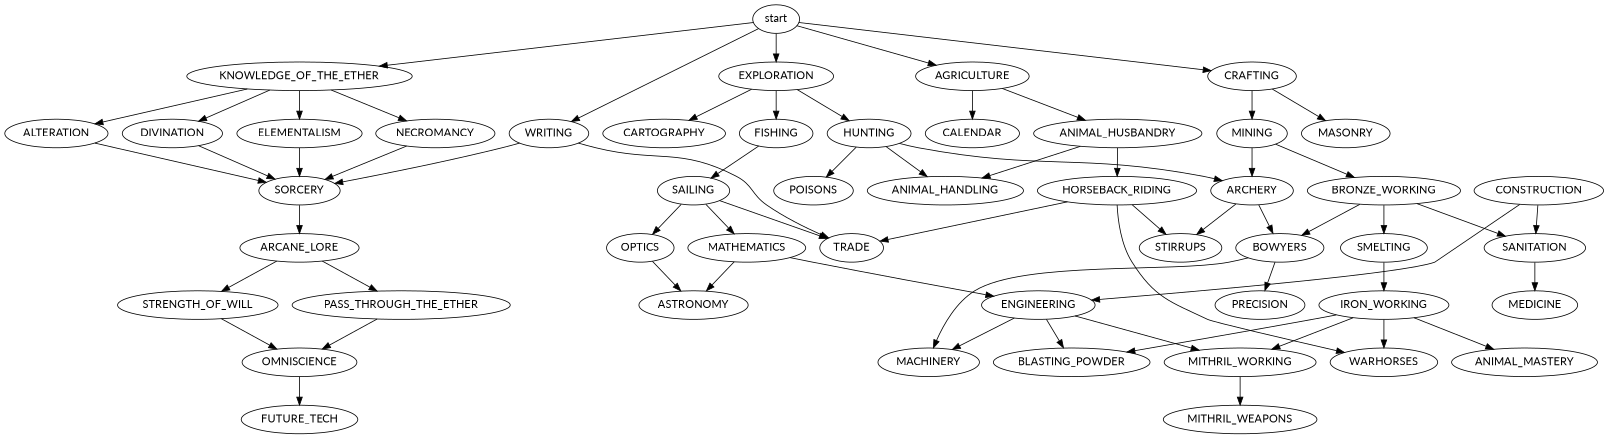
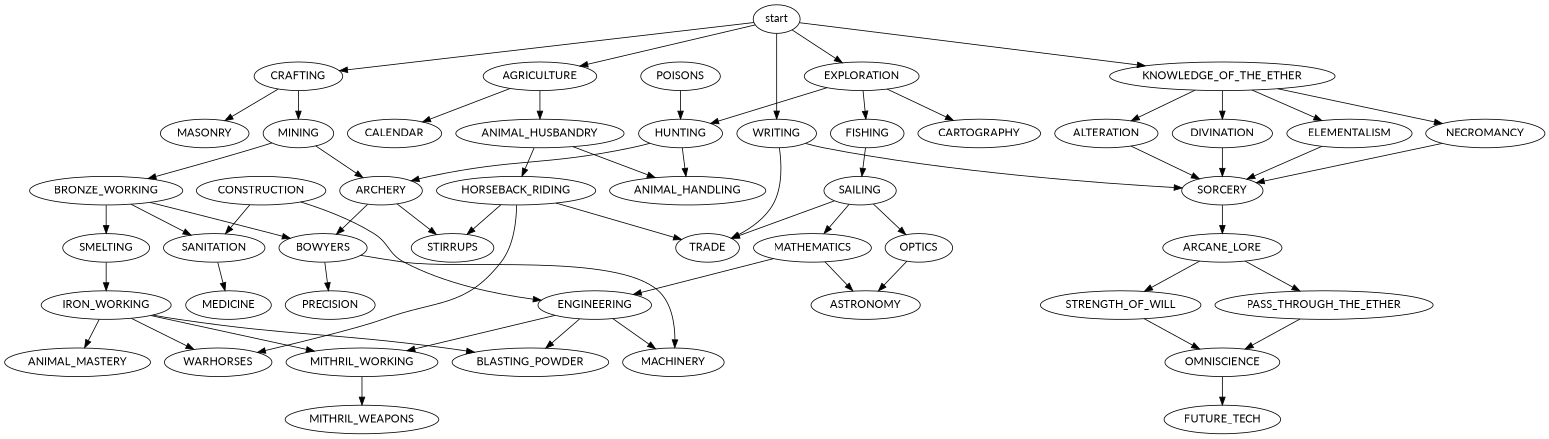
(844, 159) -> (681, 101)
